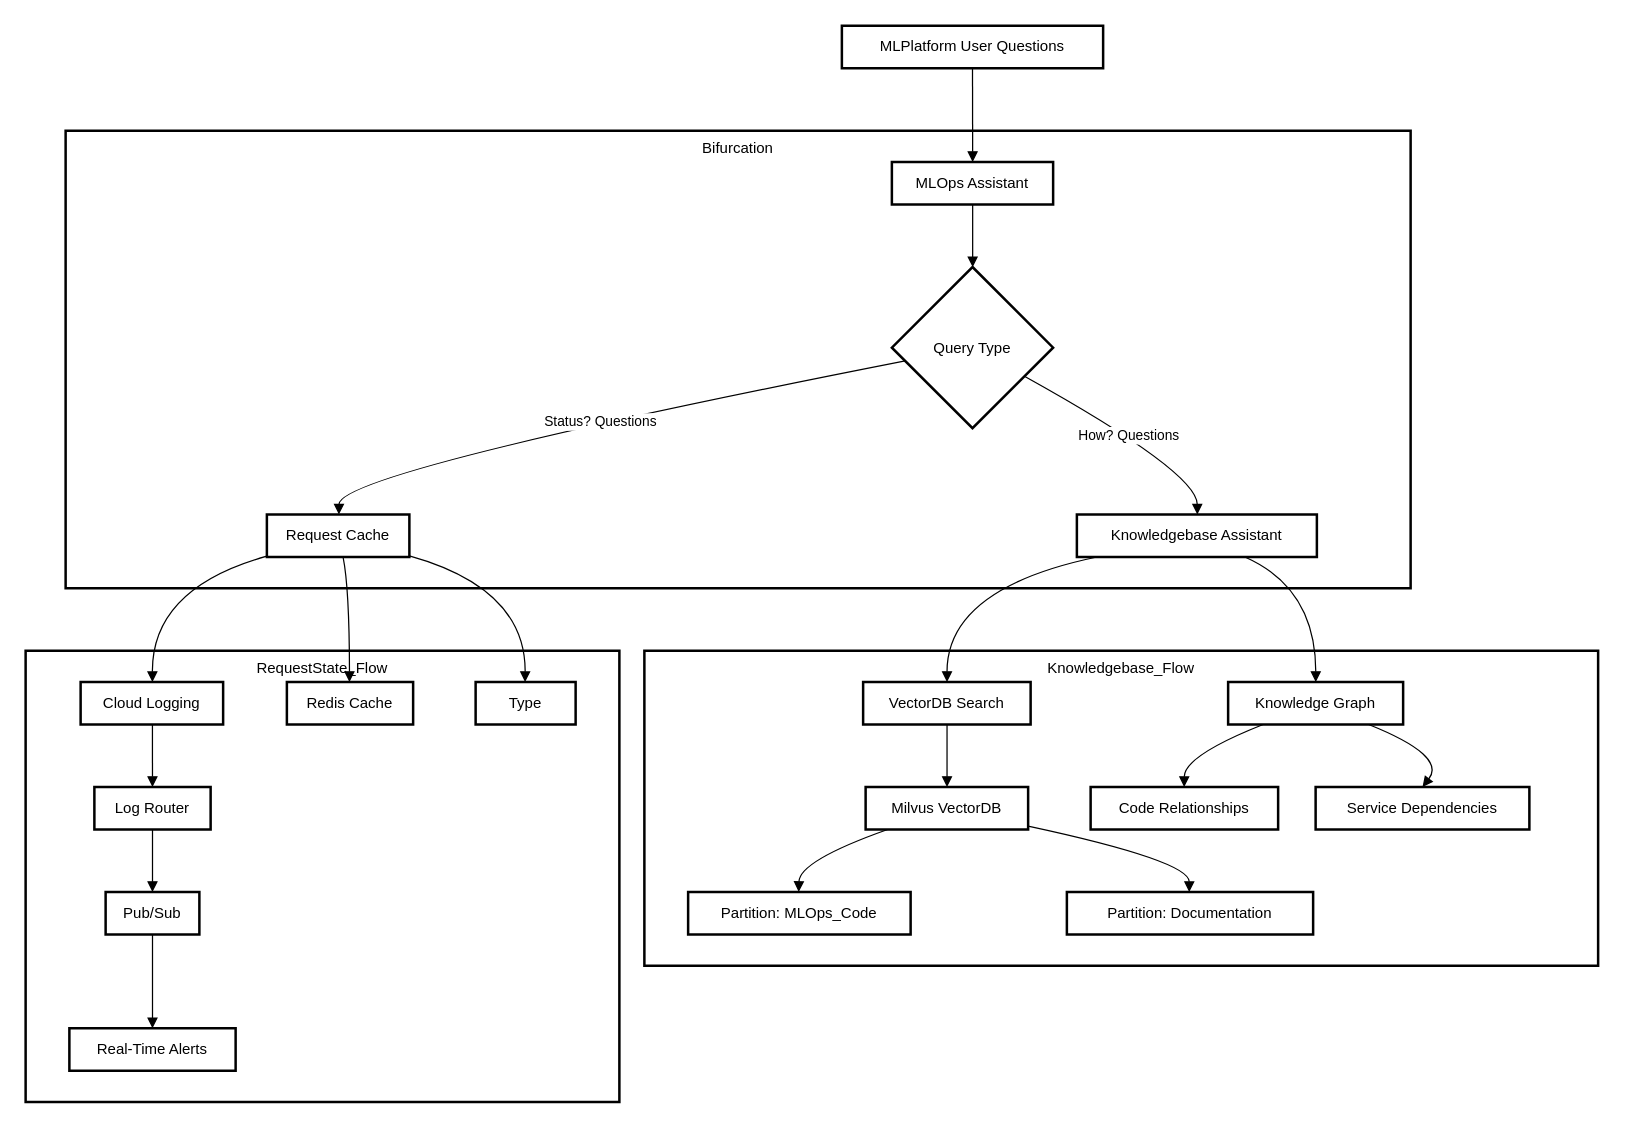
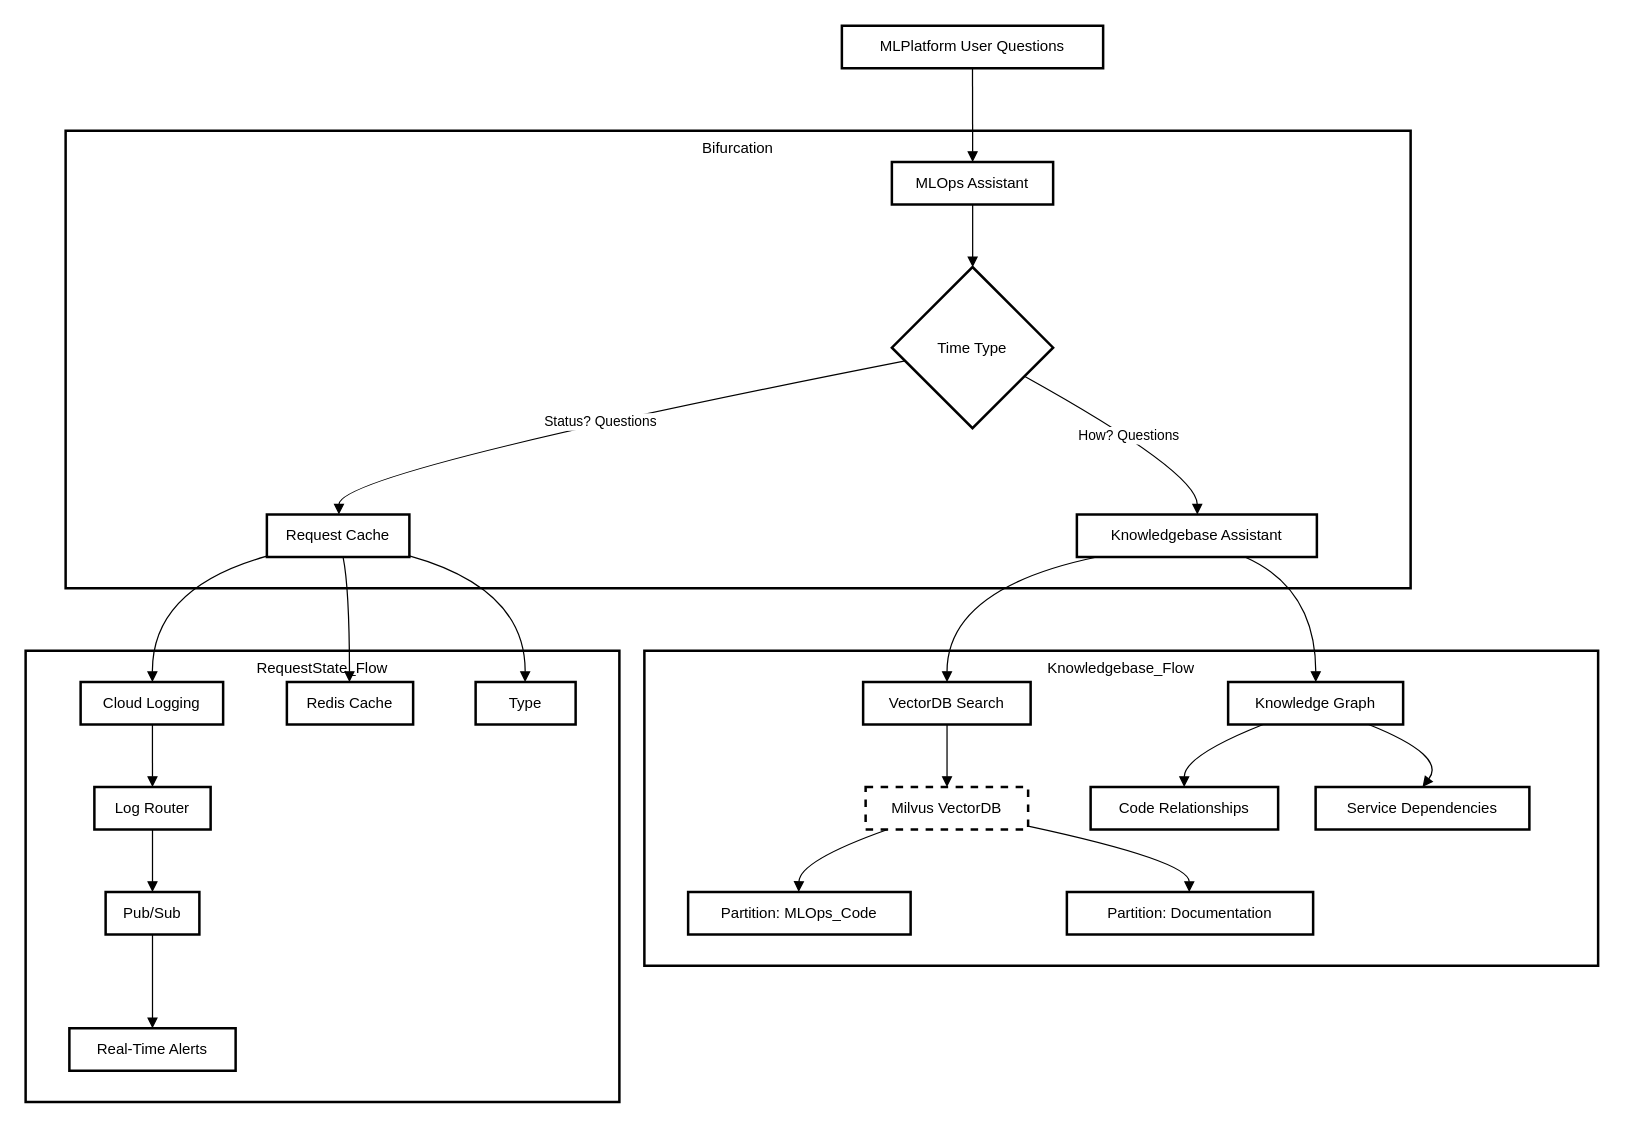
(973, 348) -> (973, 348)
(947, 808) -> (947, 808)
